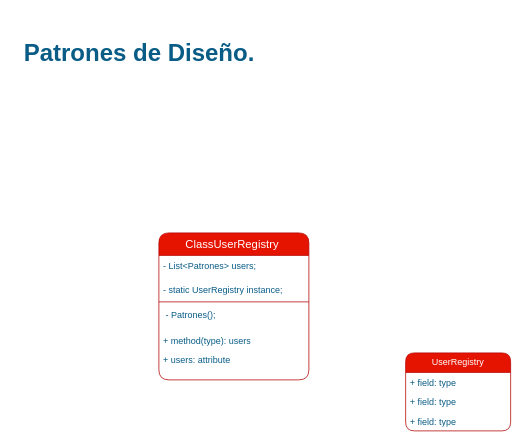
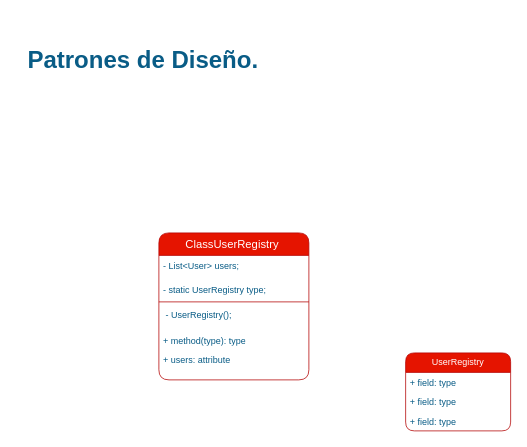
(139, 53) -> (143, 60)
(216, 266) -> (206, 266)
(233, 290) -> (224, 290)
(194, 316) -> (202, 316)
(213, 341) -> (210, 341)
